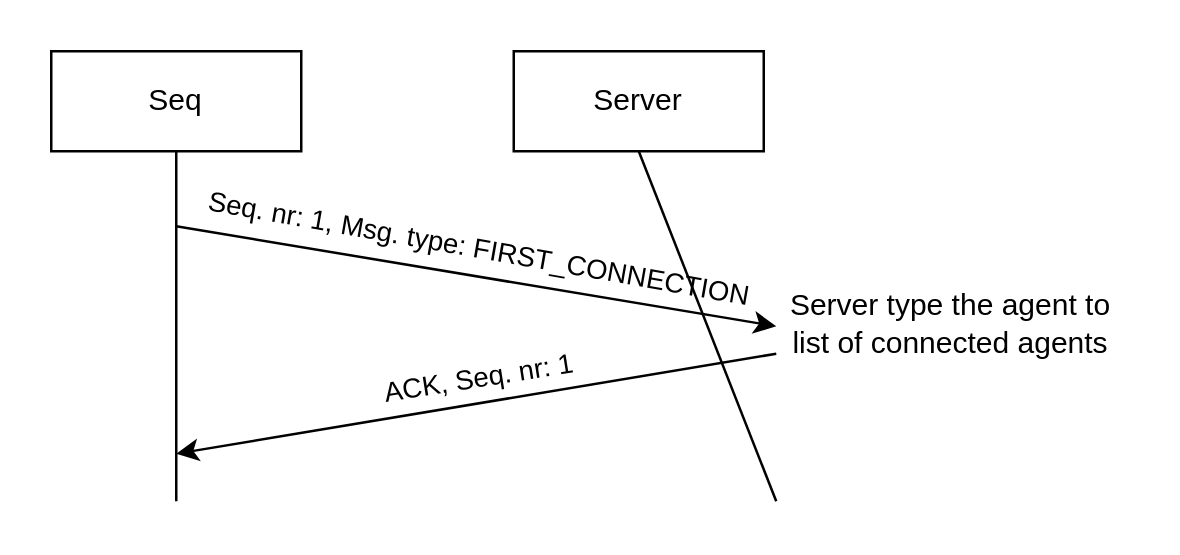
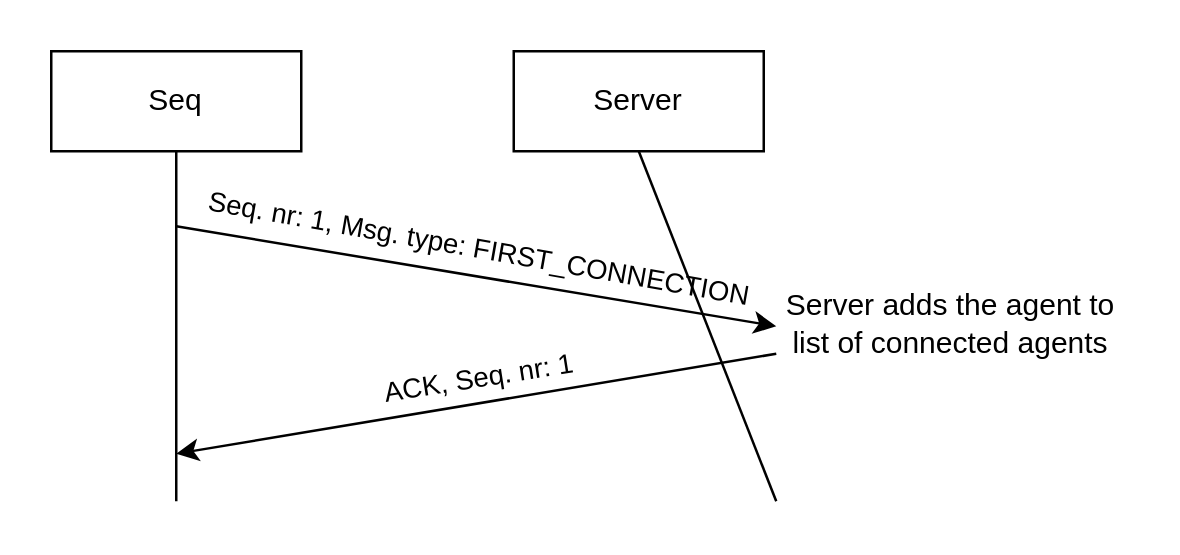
(951, 324) -> (951, 324)
